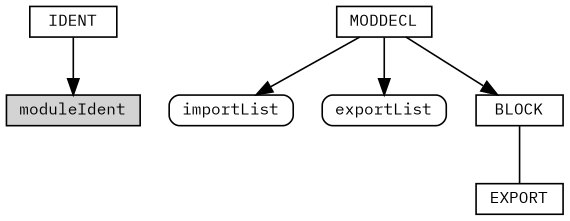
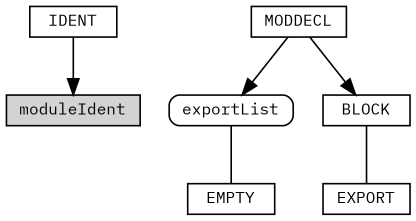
(231, 110) -> none
none -> (231, 199)
